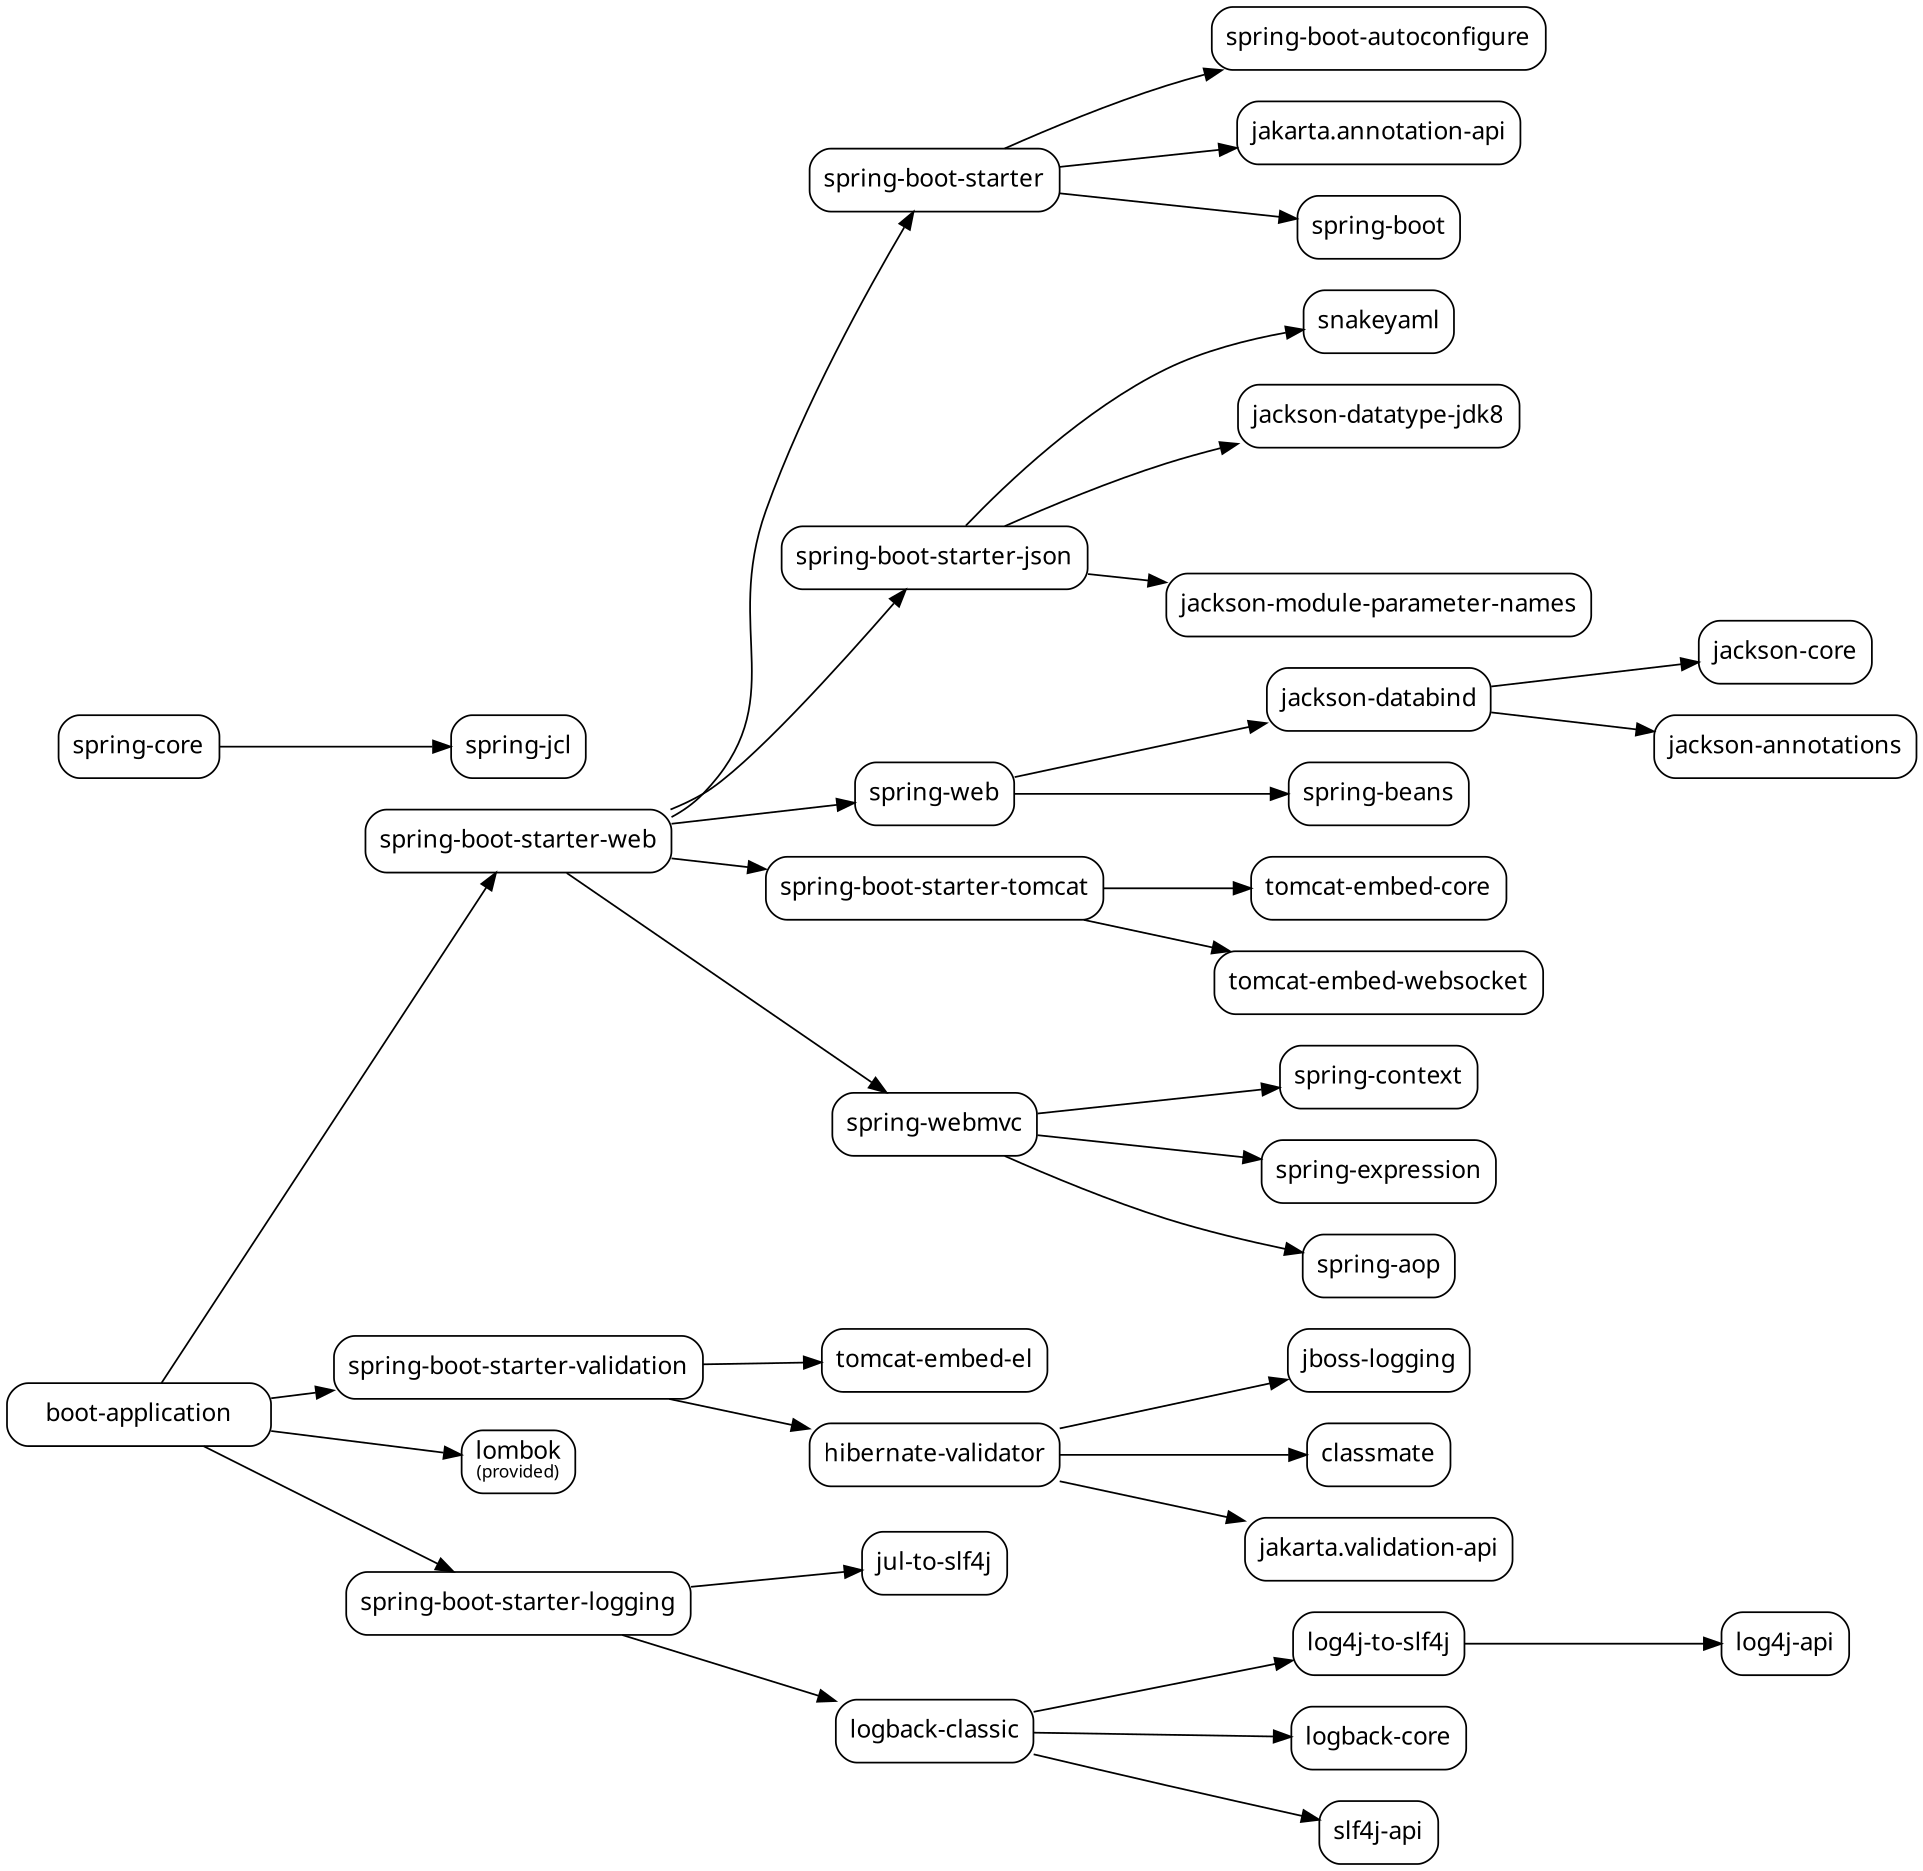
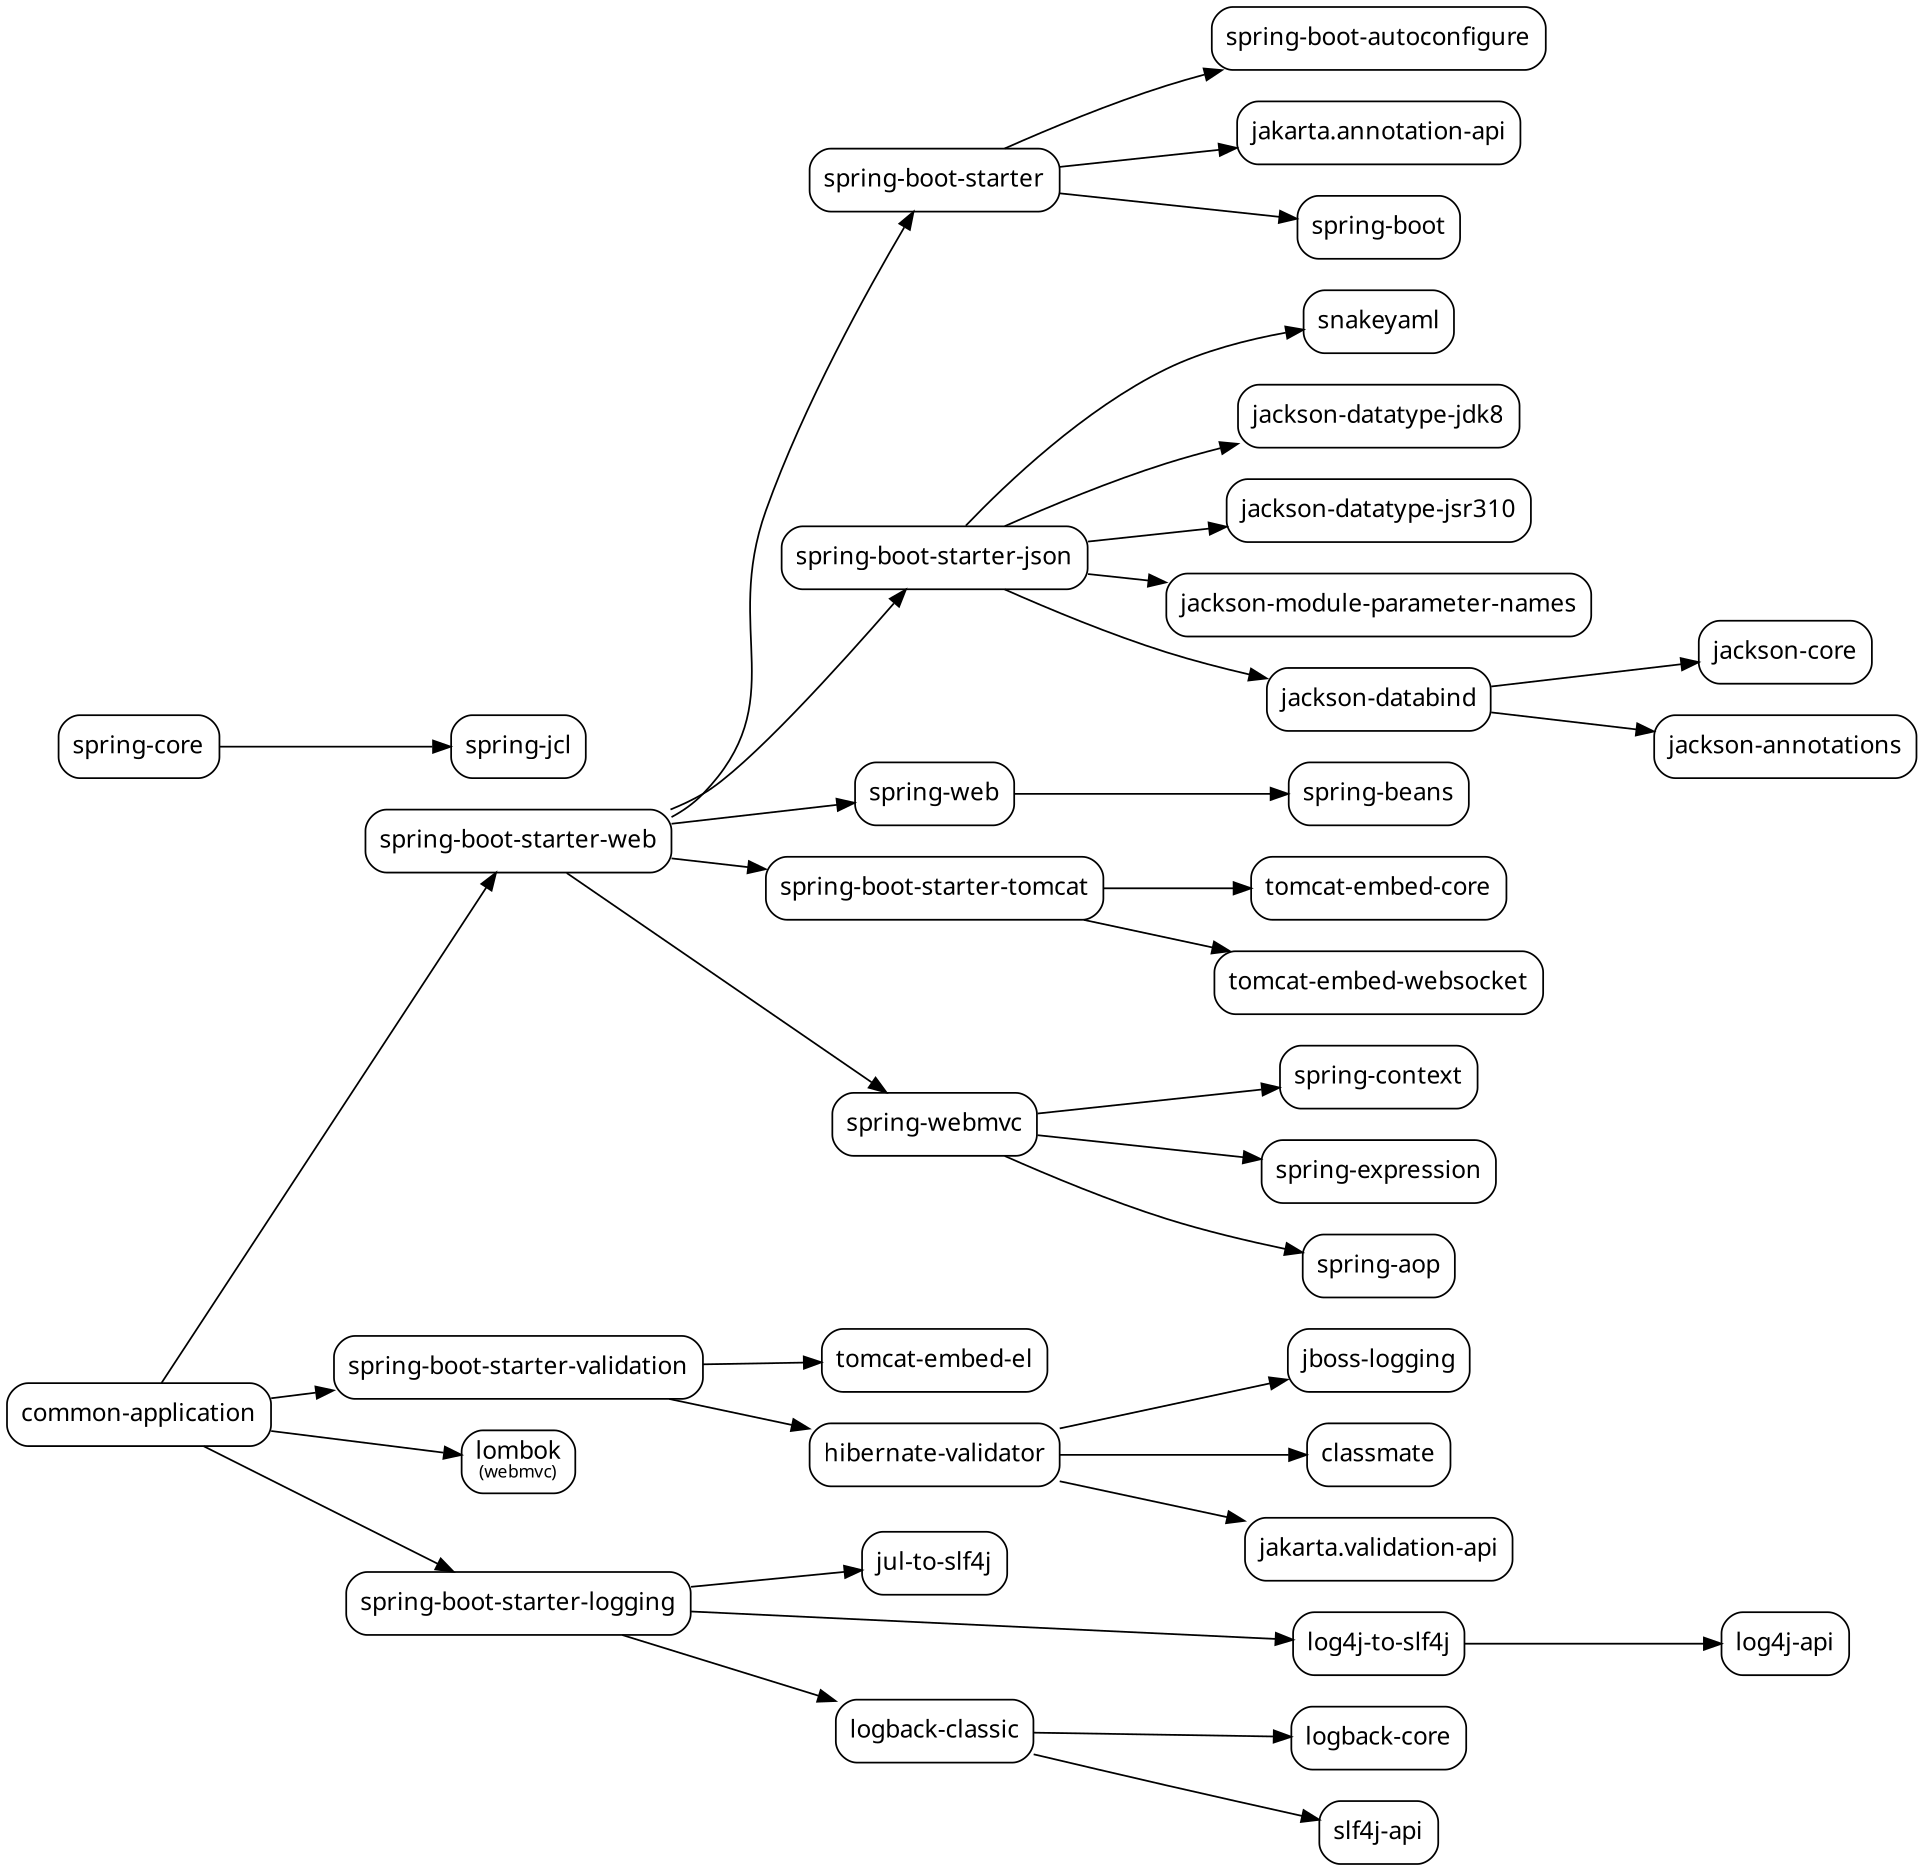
none -> (1379, 511)
(1132, 752) -> (1125, 638)
(139, 1415) -> (139, 1415)
(518, 1472) -> (518, 1472)
(1154, 1688) -> (983, 1625)
